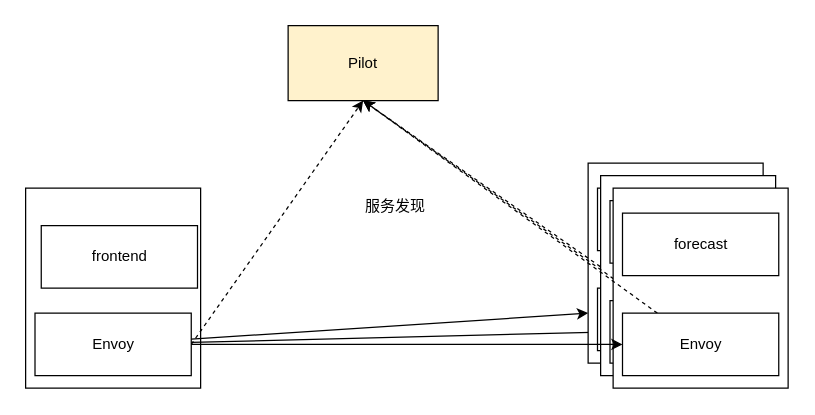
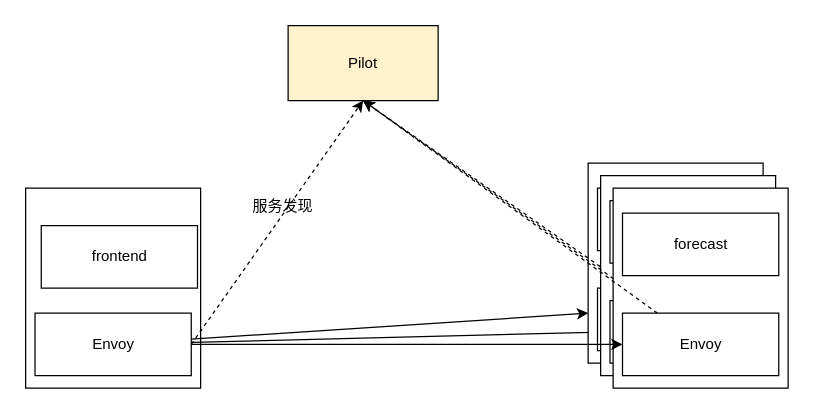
(426, 207) -> (313, 207)
